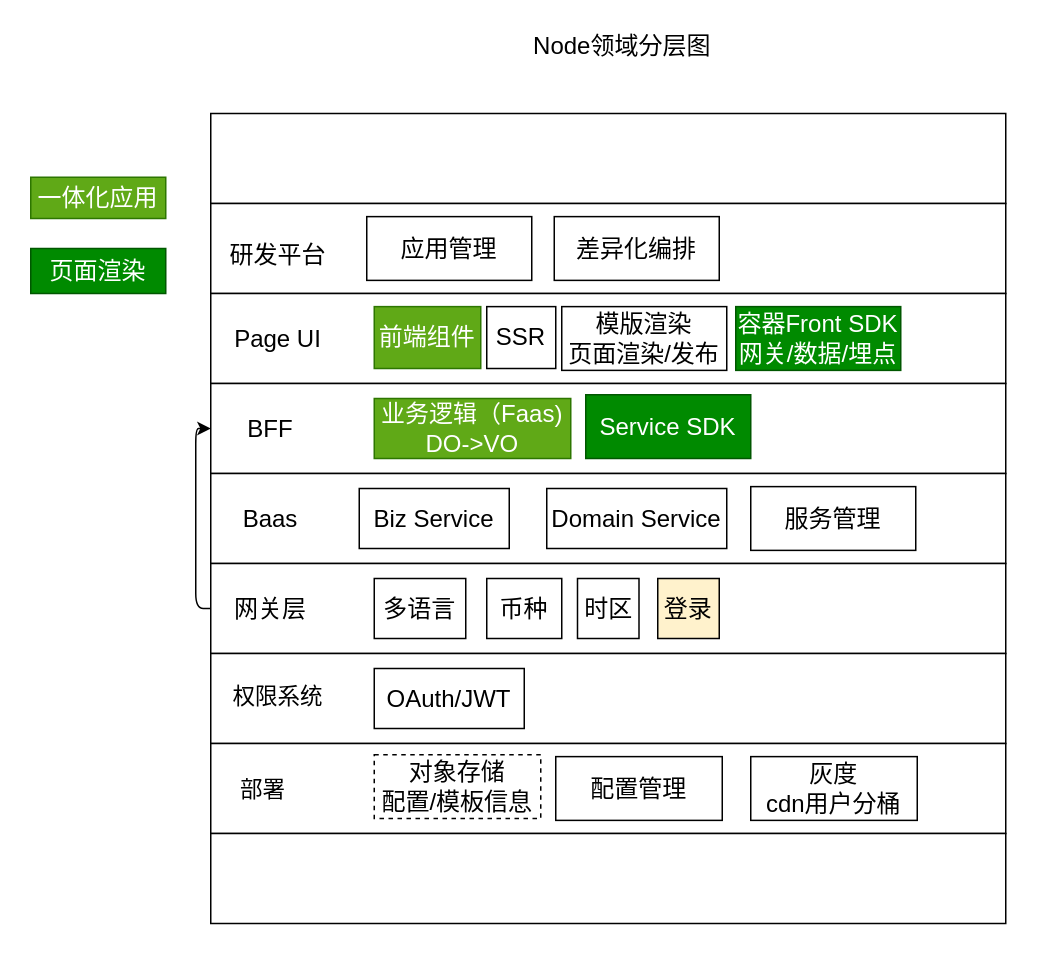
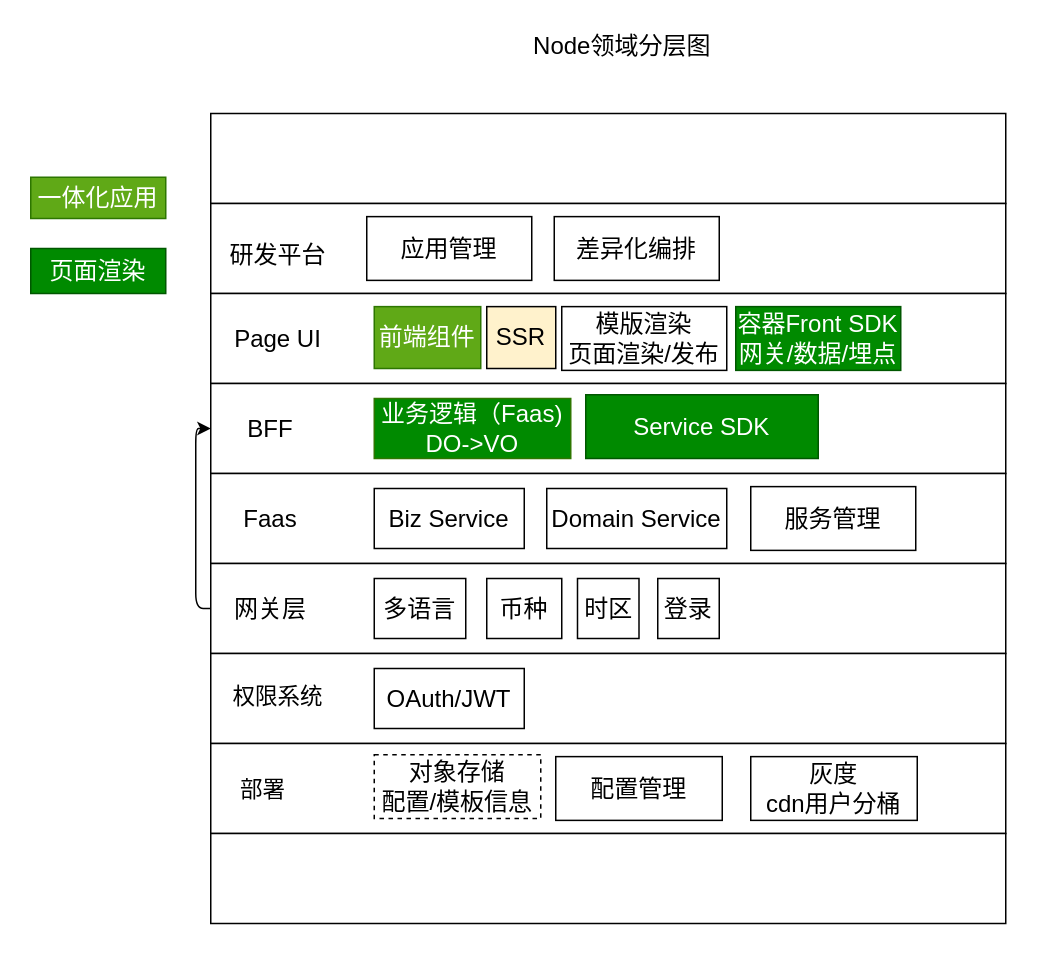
(521, 337) -> (521, 337)
(668, 426) -> (702, 426)
(473, 428) -> (473, 428)
(271, 518) -> (271, 518)
(434, 518) -> (449, 518)
(689, 608) -> (689, 608)
